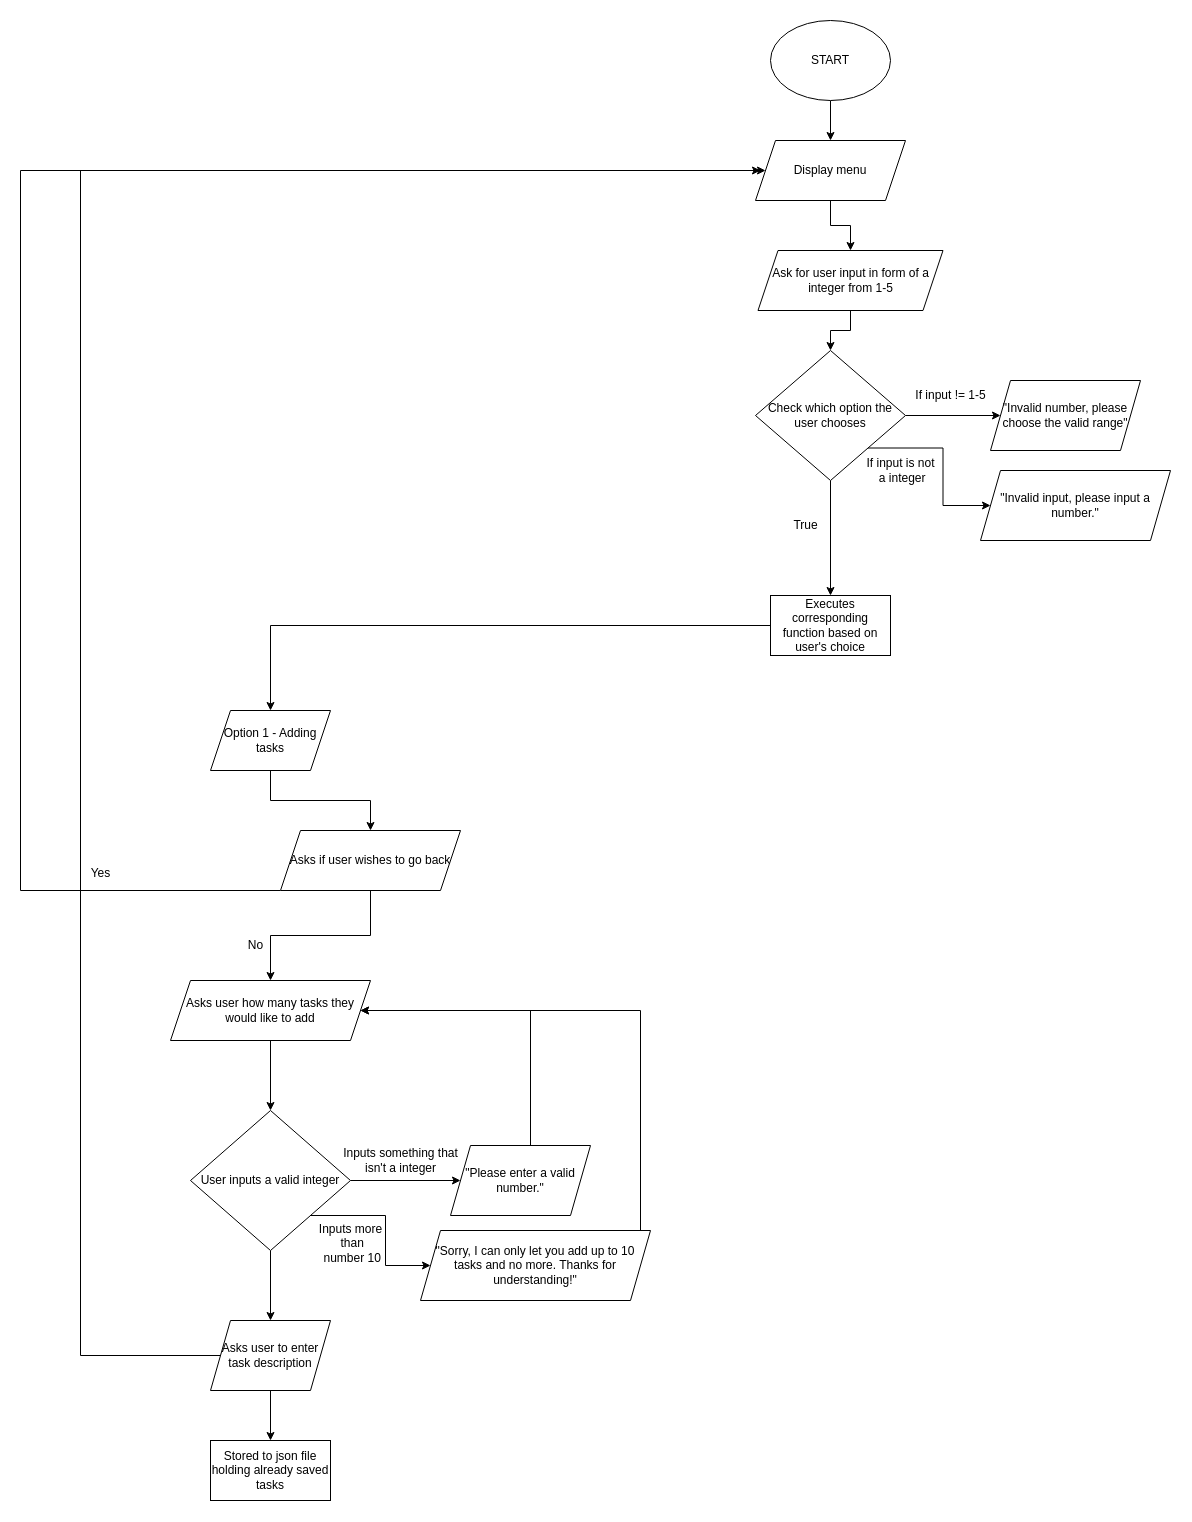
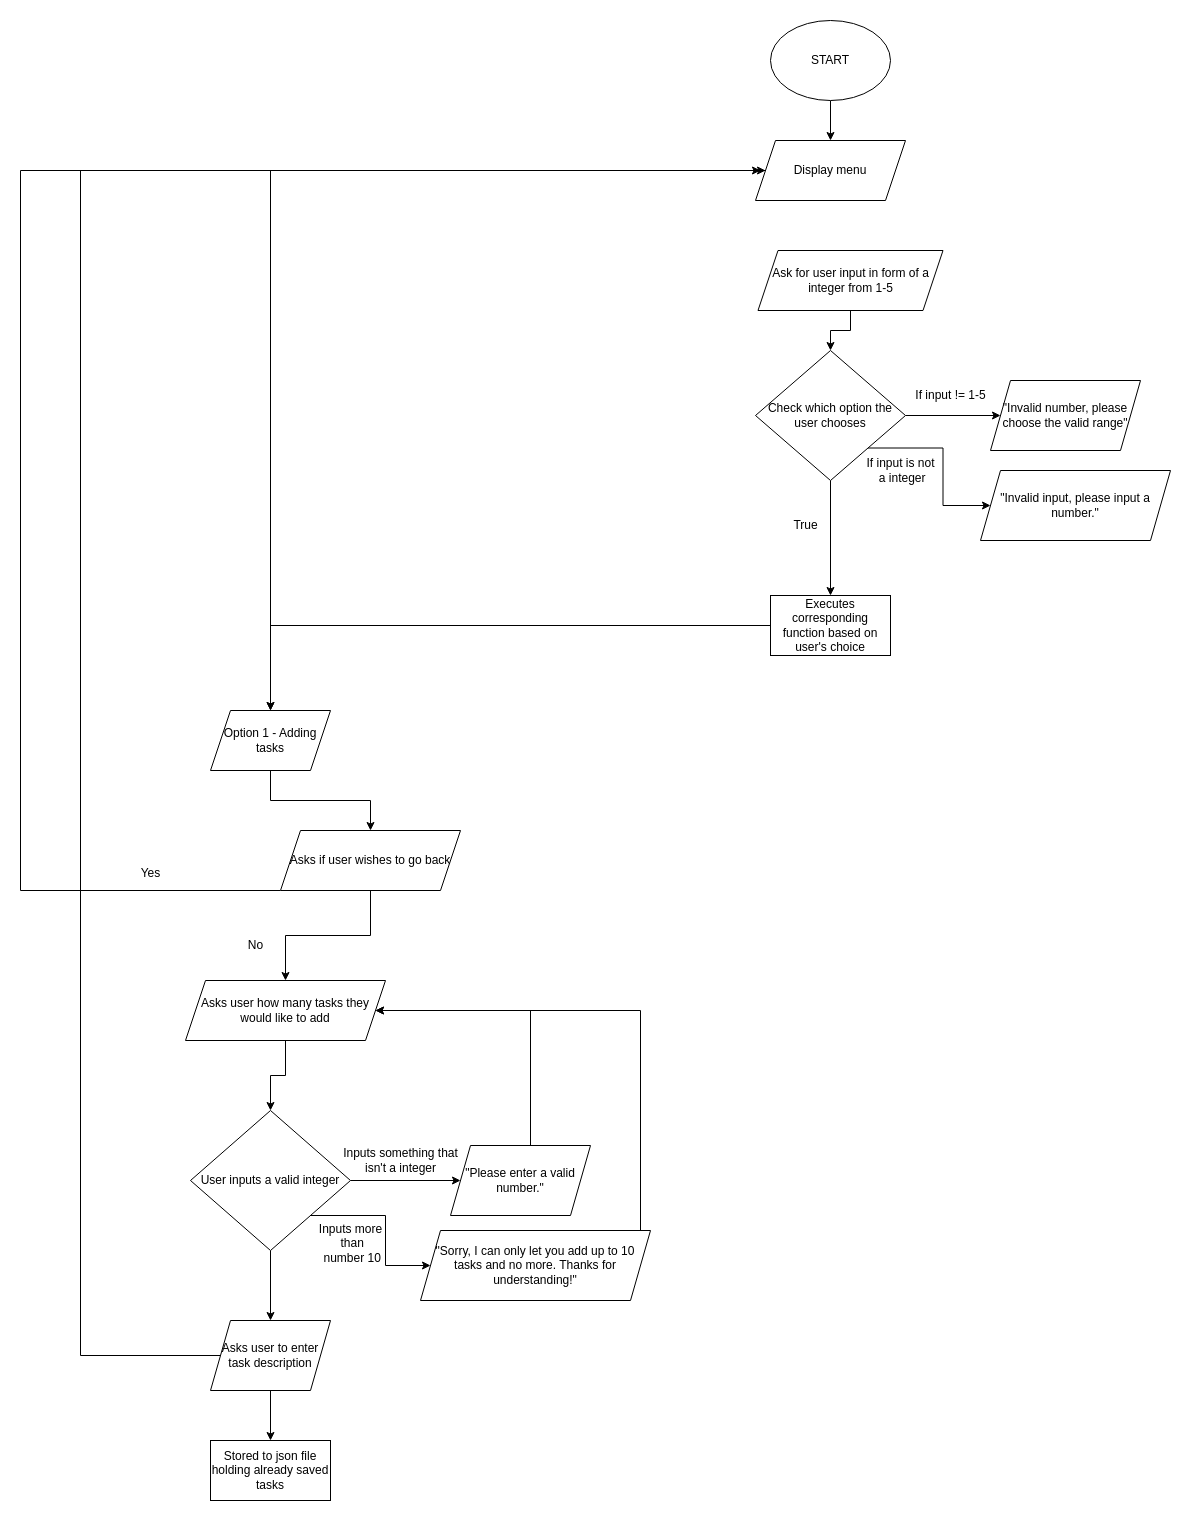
(837, 226) -> (271, 397)
(101, 881) -> (151, 881)
(271, 1011) -> (286, 1011)
